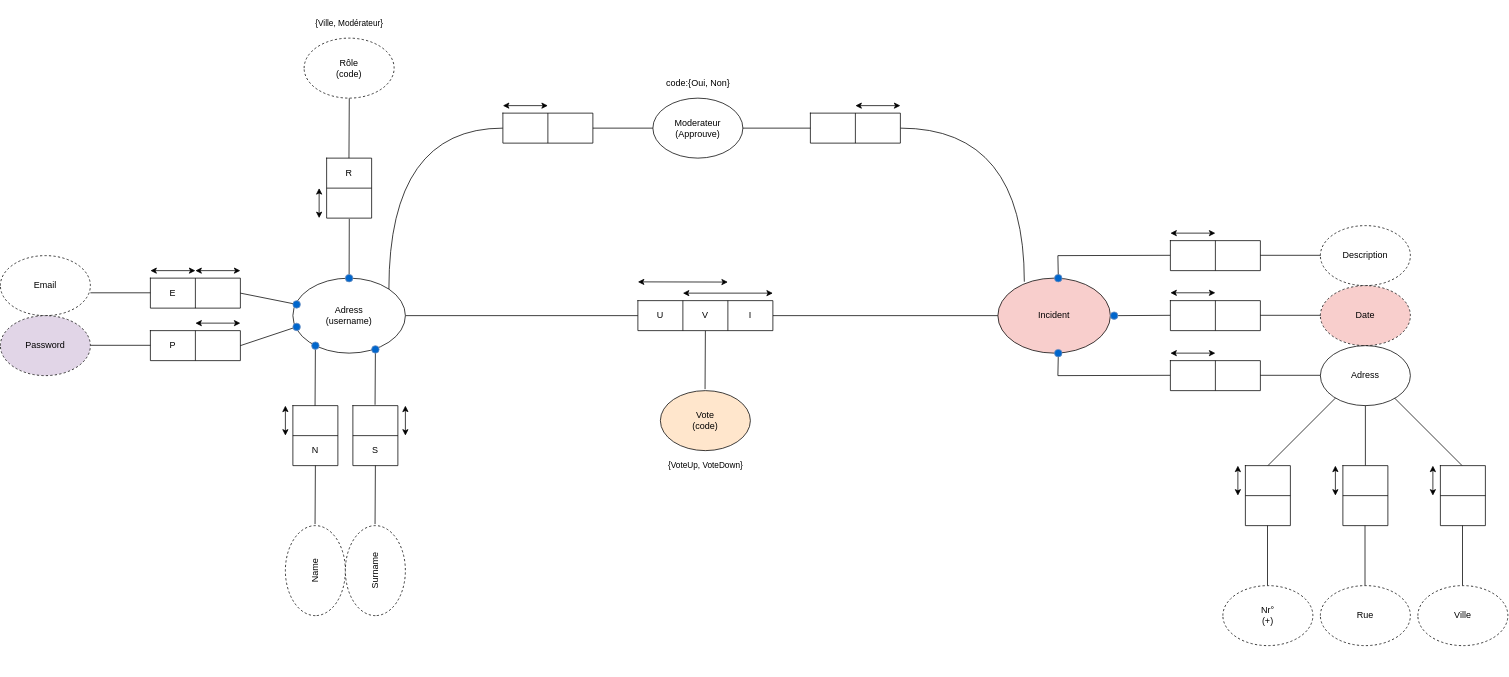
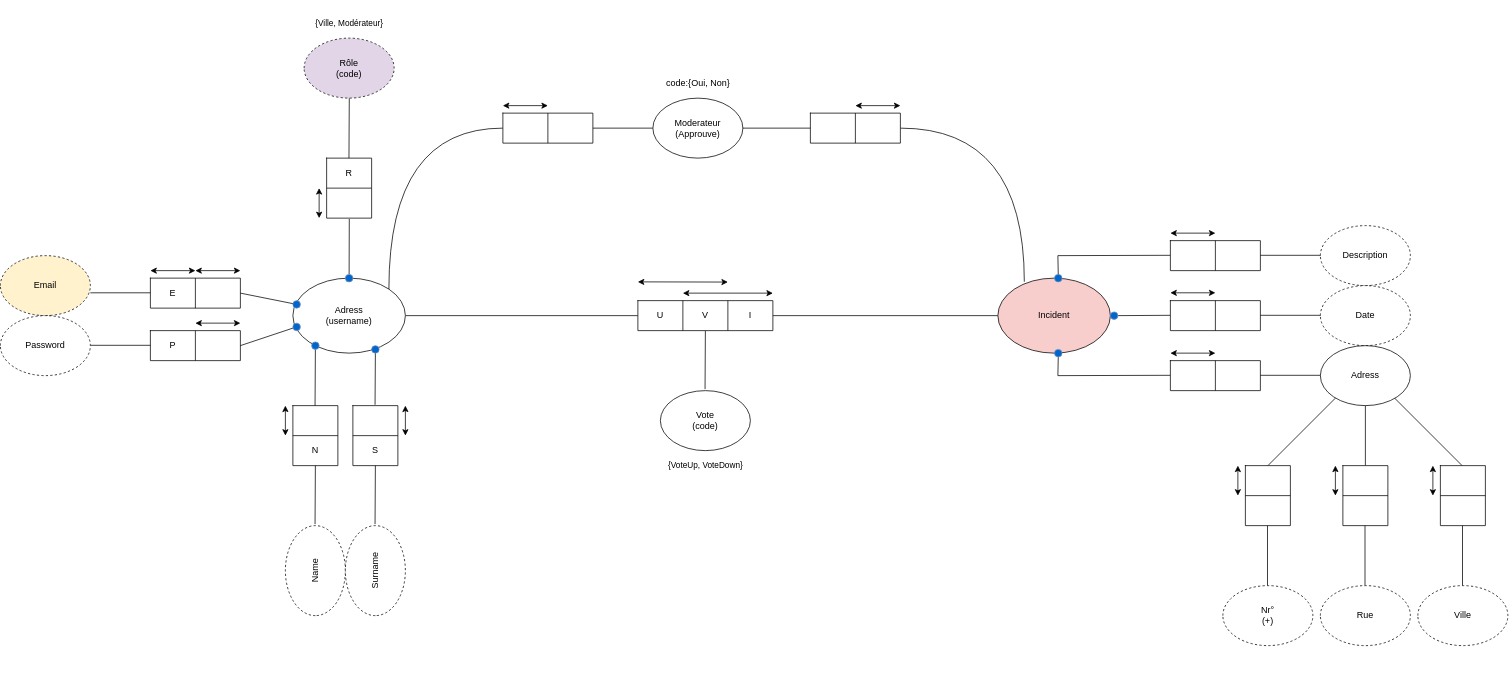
(349, 68) -> (349, 68)
(45, 285) -> (45, 285)
(1365, 315) -> (1365, 315)
(45, 345) -> (45, 345)
(705, 420) -> (705, 420)
